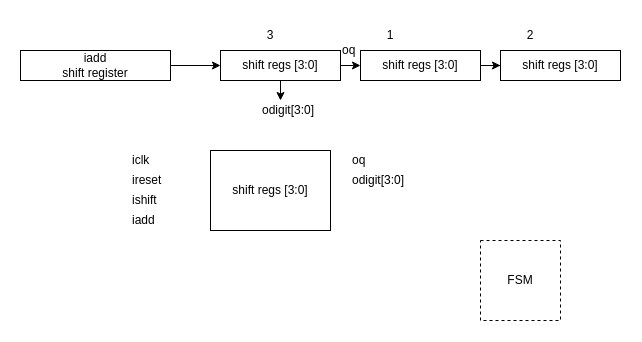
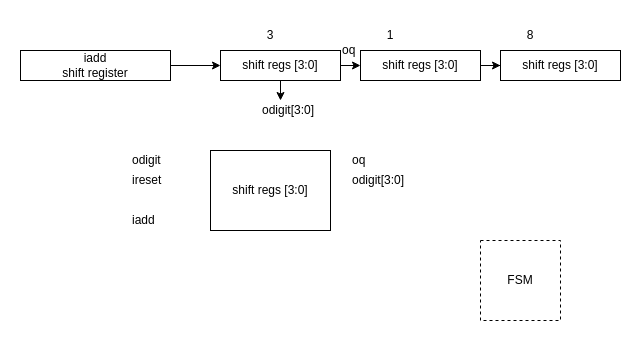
(531, 36) -> (531, 36)
(143, 161) -> (150, 161)
(161, 201) -> none
